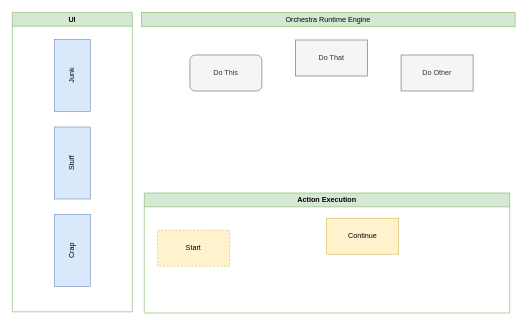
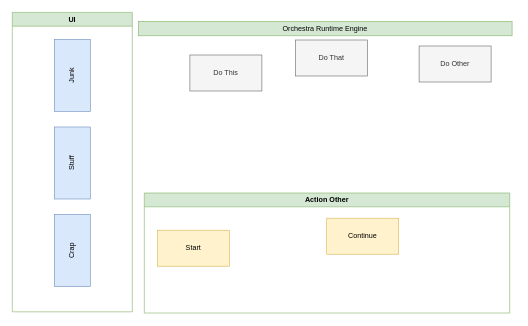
(328, 20) -> (325, 29)
(226, 73) -> (226, 73)
(437, 73) -> (455, 64)
(327, 200) -> (327, 200)
(194, 248) -> (194, 248)
